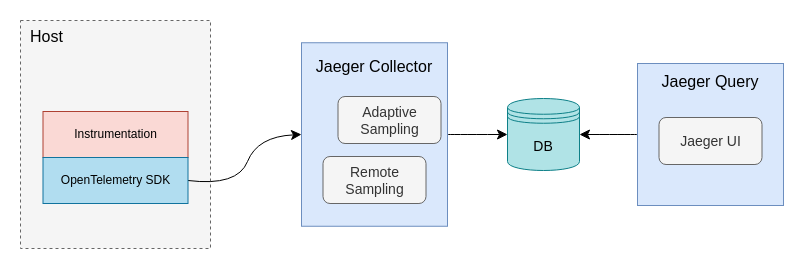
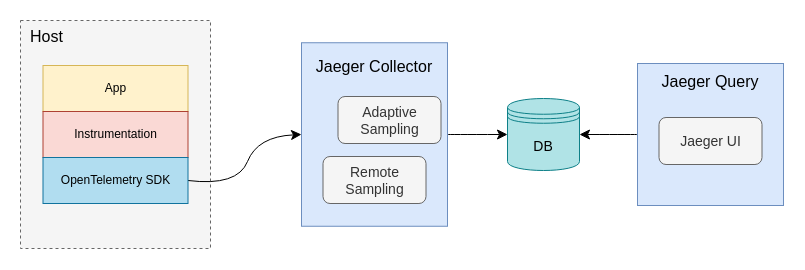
none -> (116, 89)
